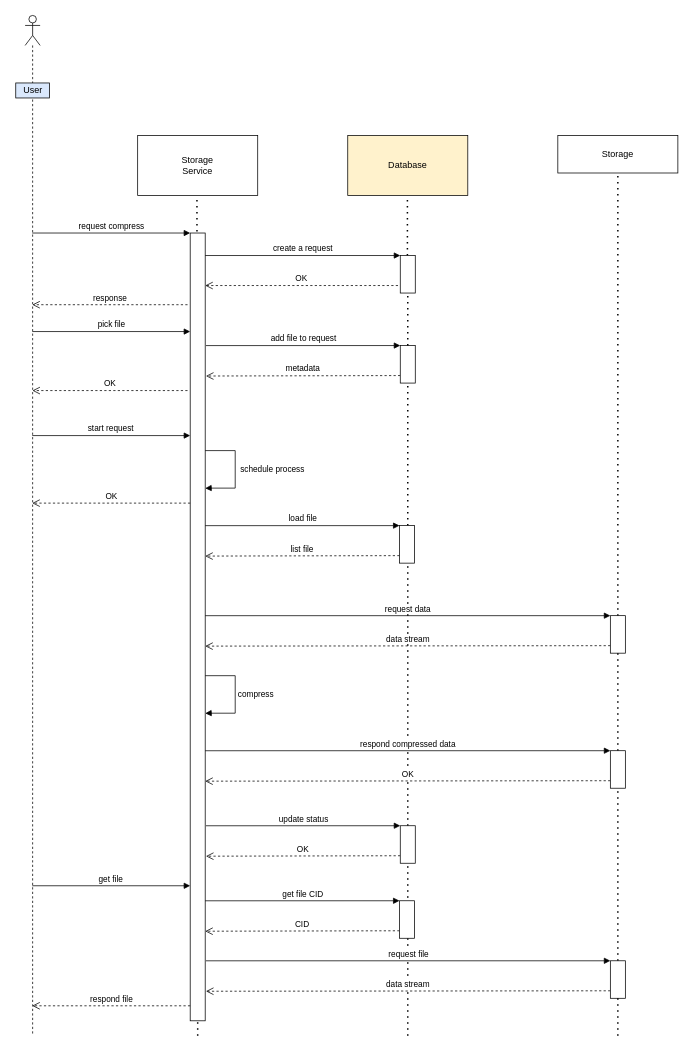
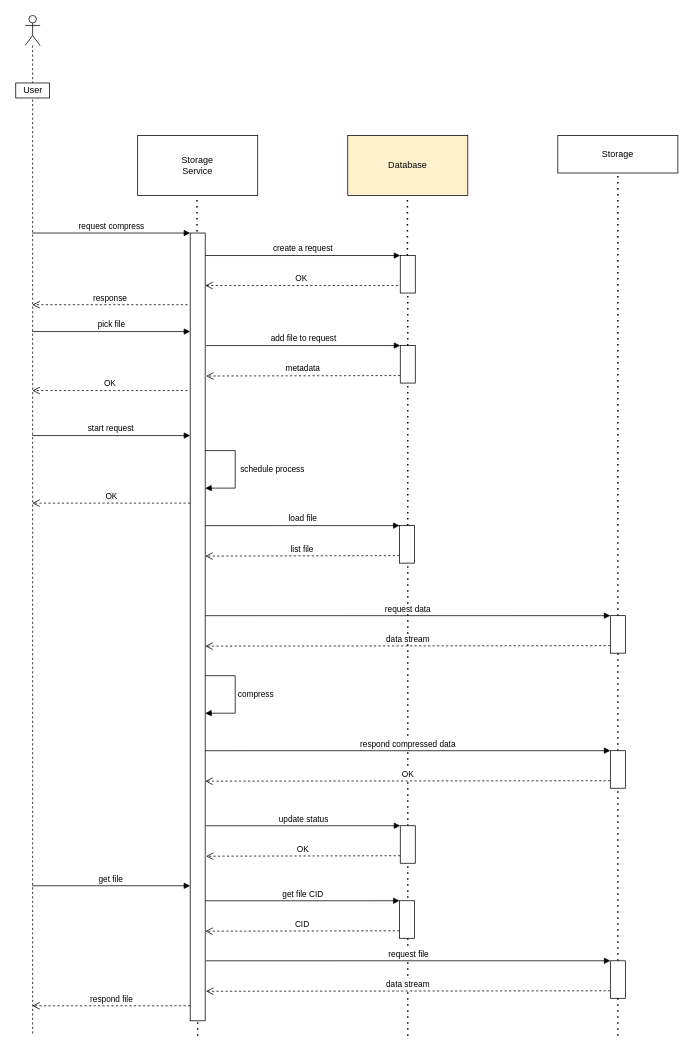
(33, 90) -> (33, 90)
